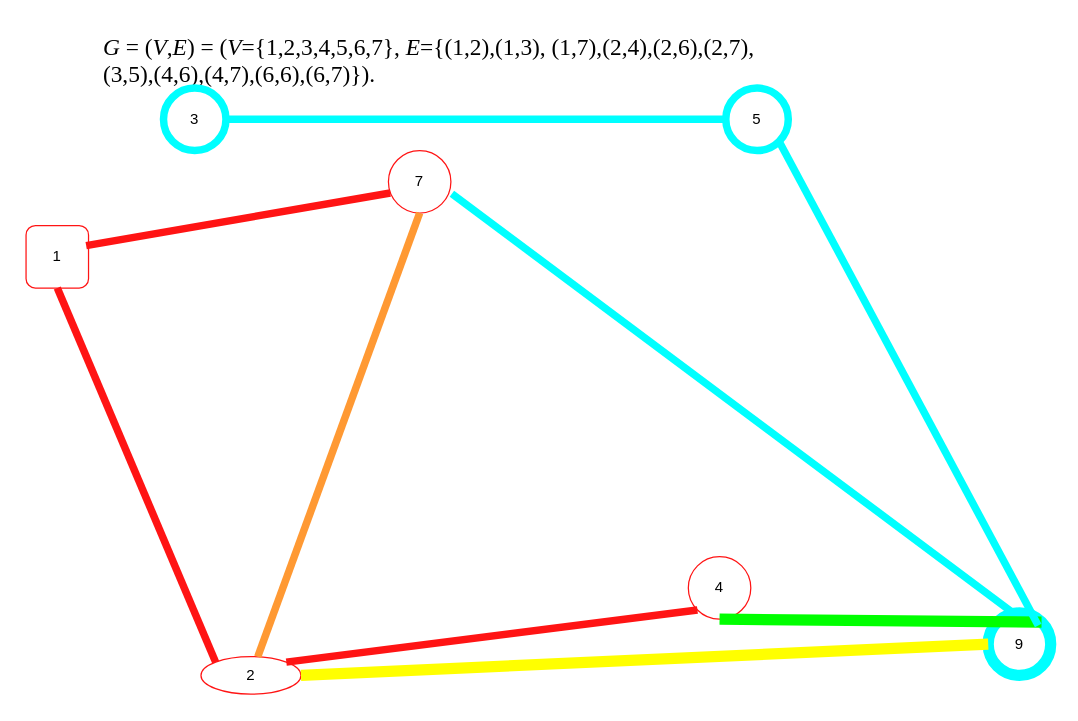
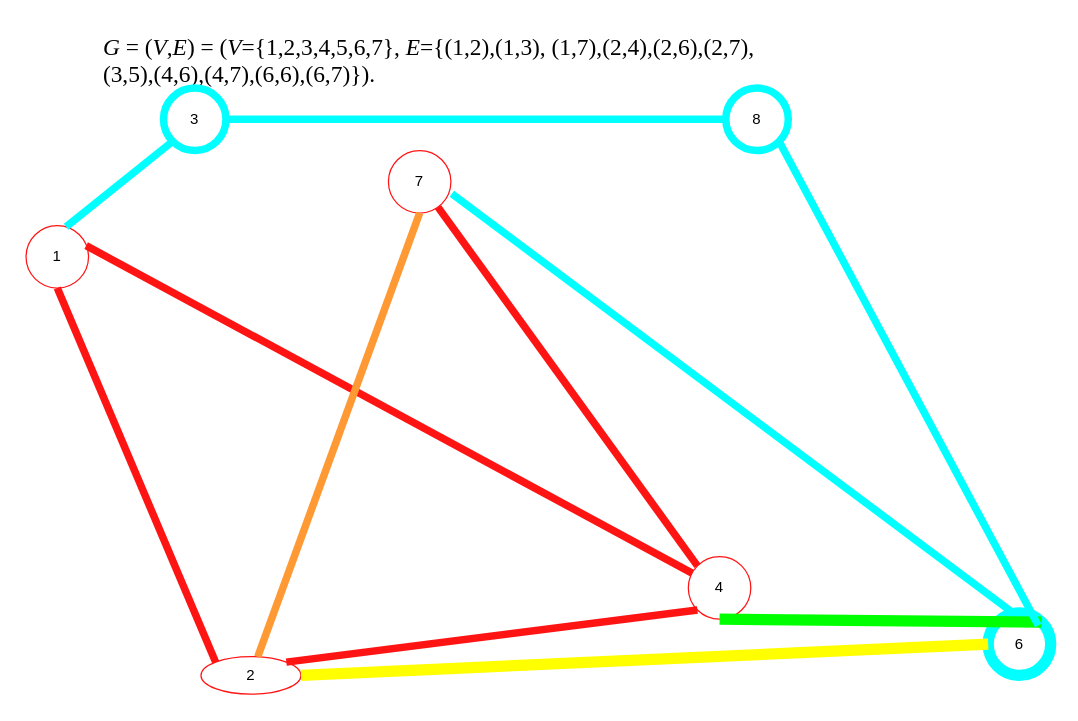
(757, 119) -> (757, 119)
none -> (118, 185)
(238, 219) -> (389, 410)
(57, 257) -> (57, 257)
none -> (567, 387)
(1019, 644) -> (1019, 644)
